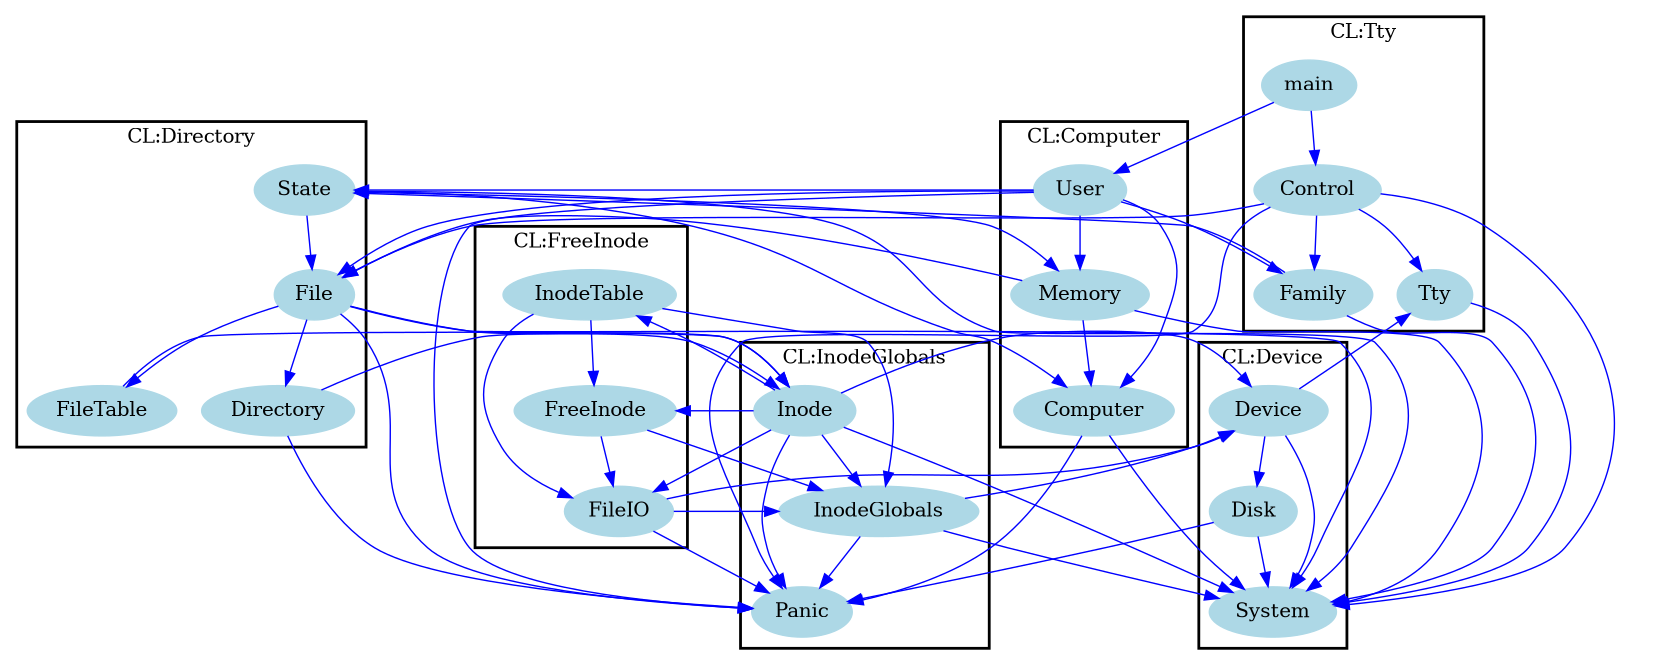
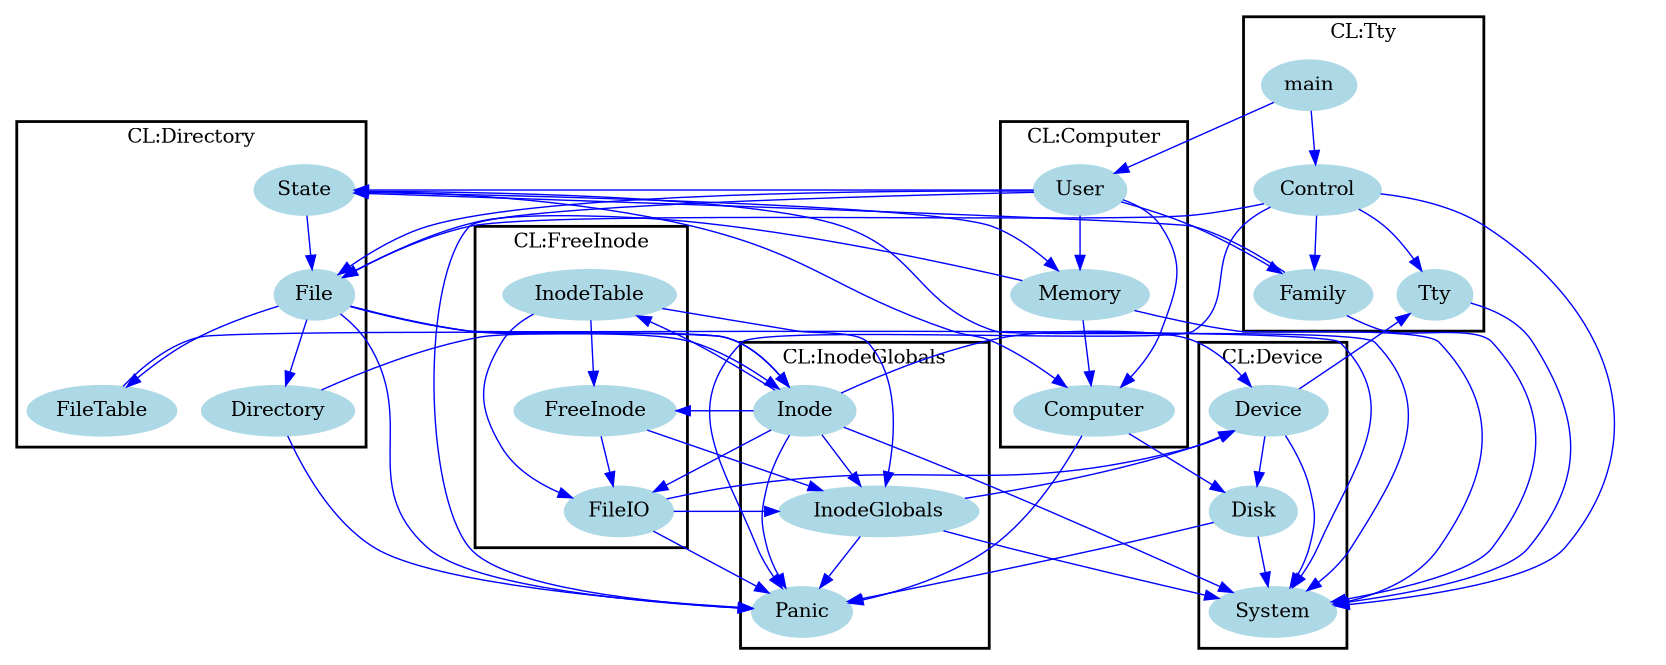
(1166, 512) -> (1175, 462)
